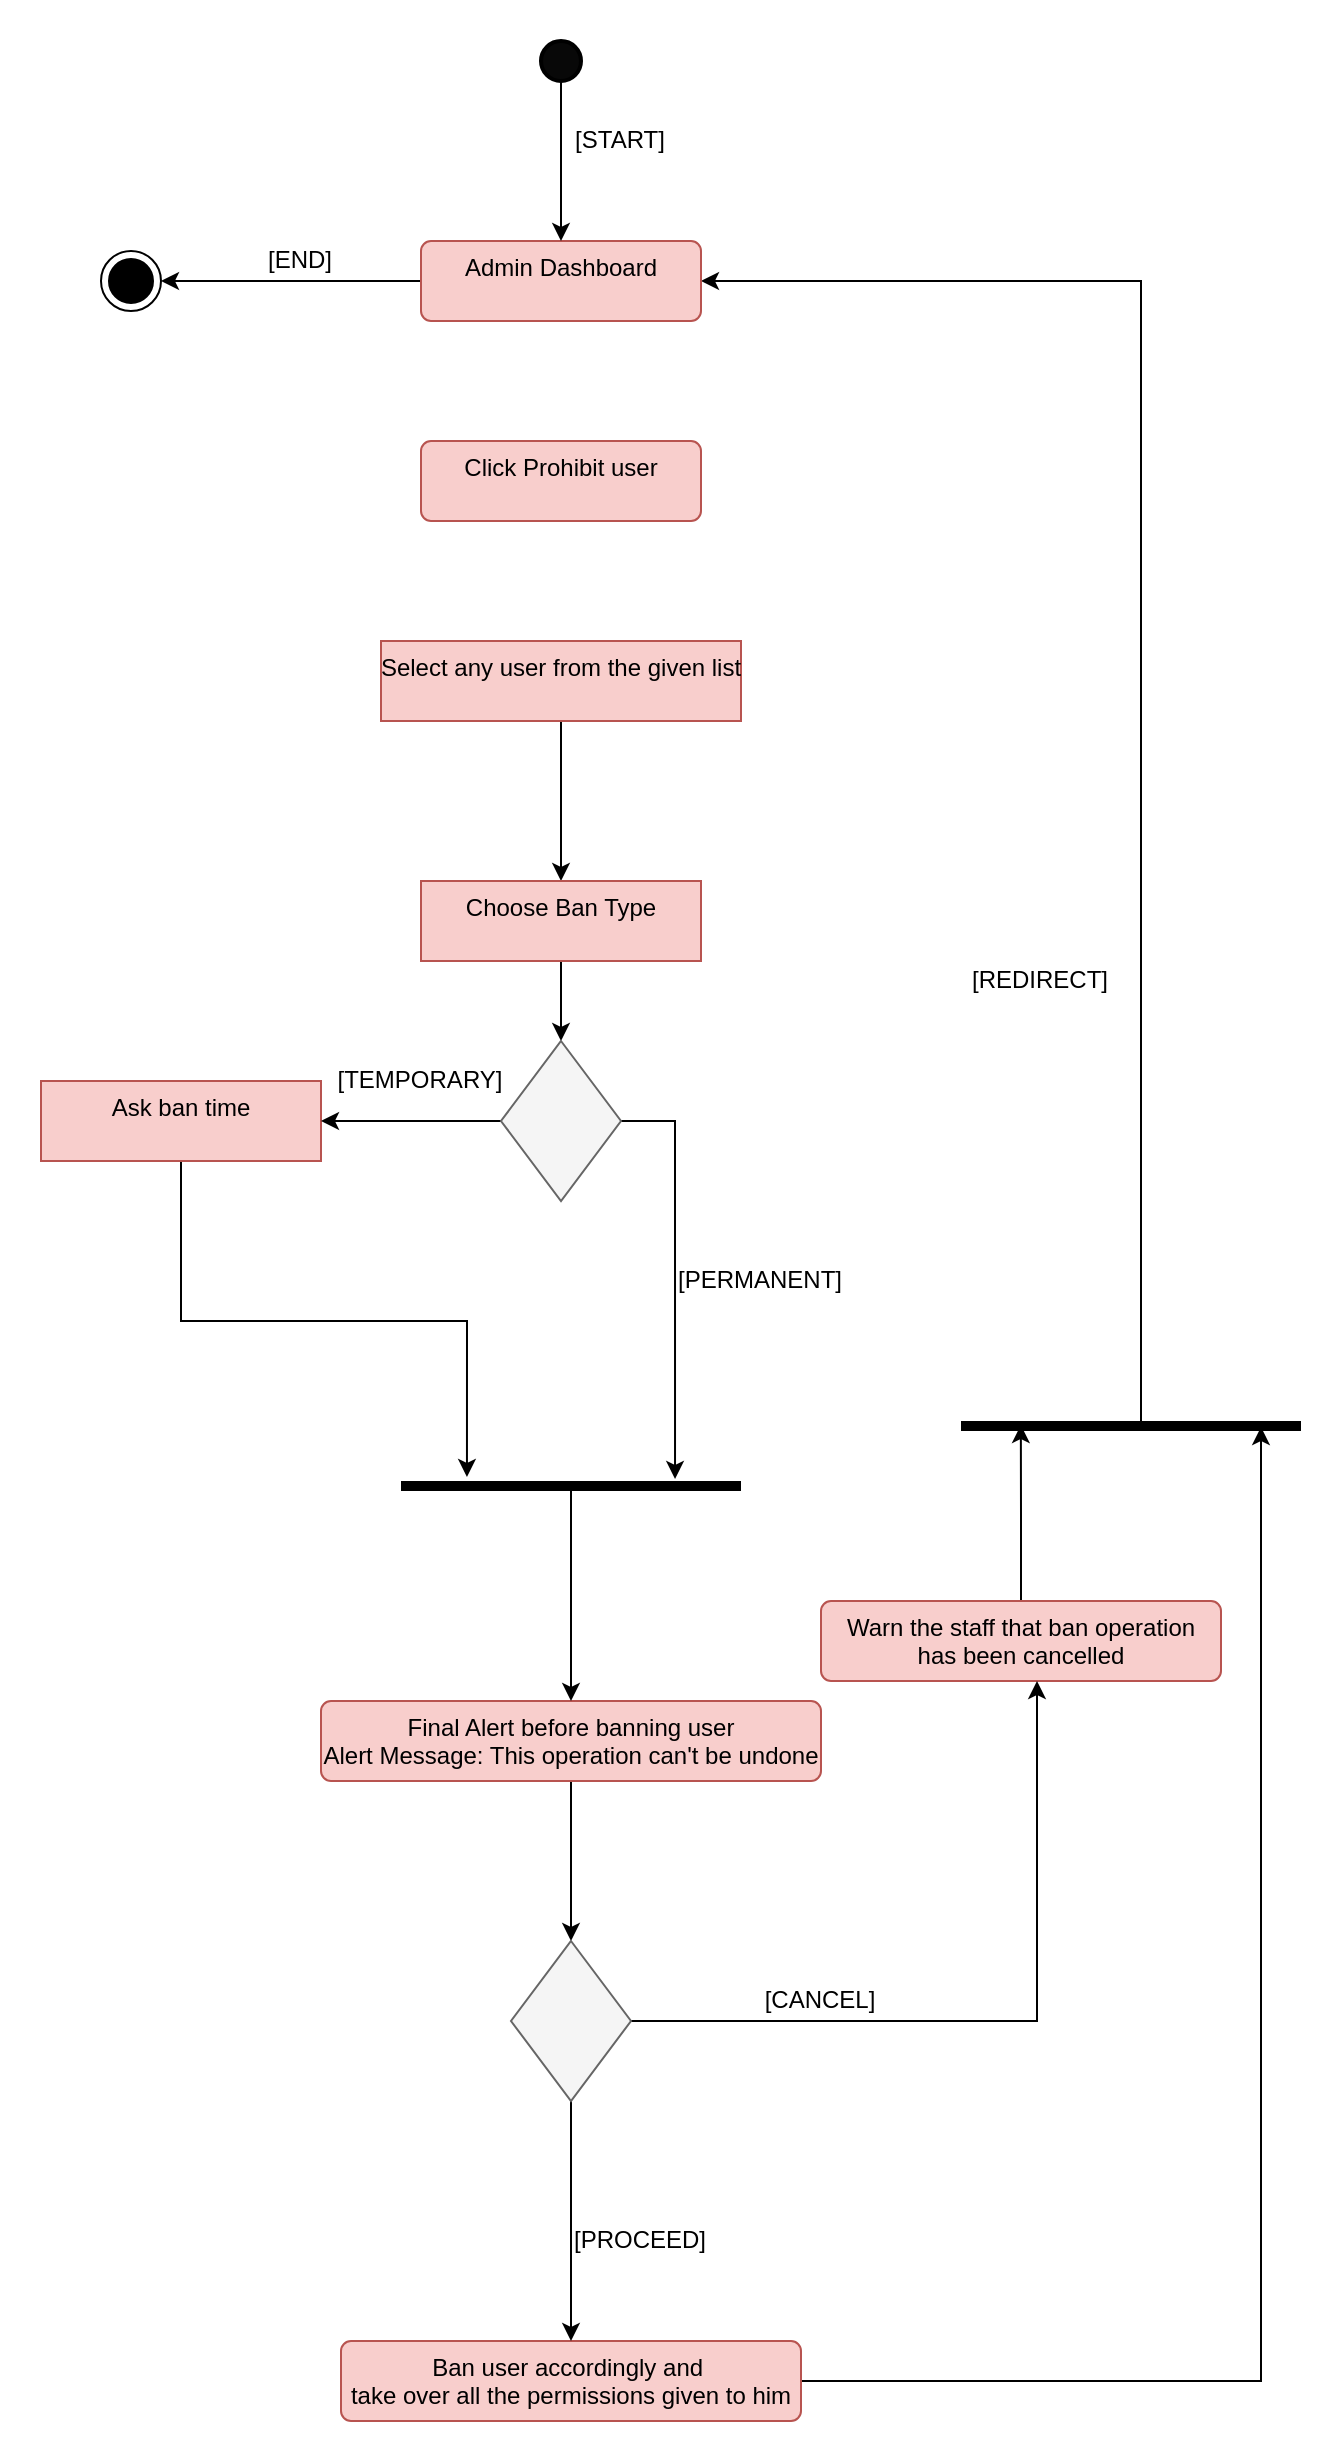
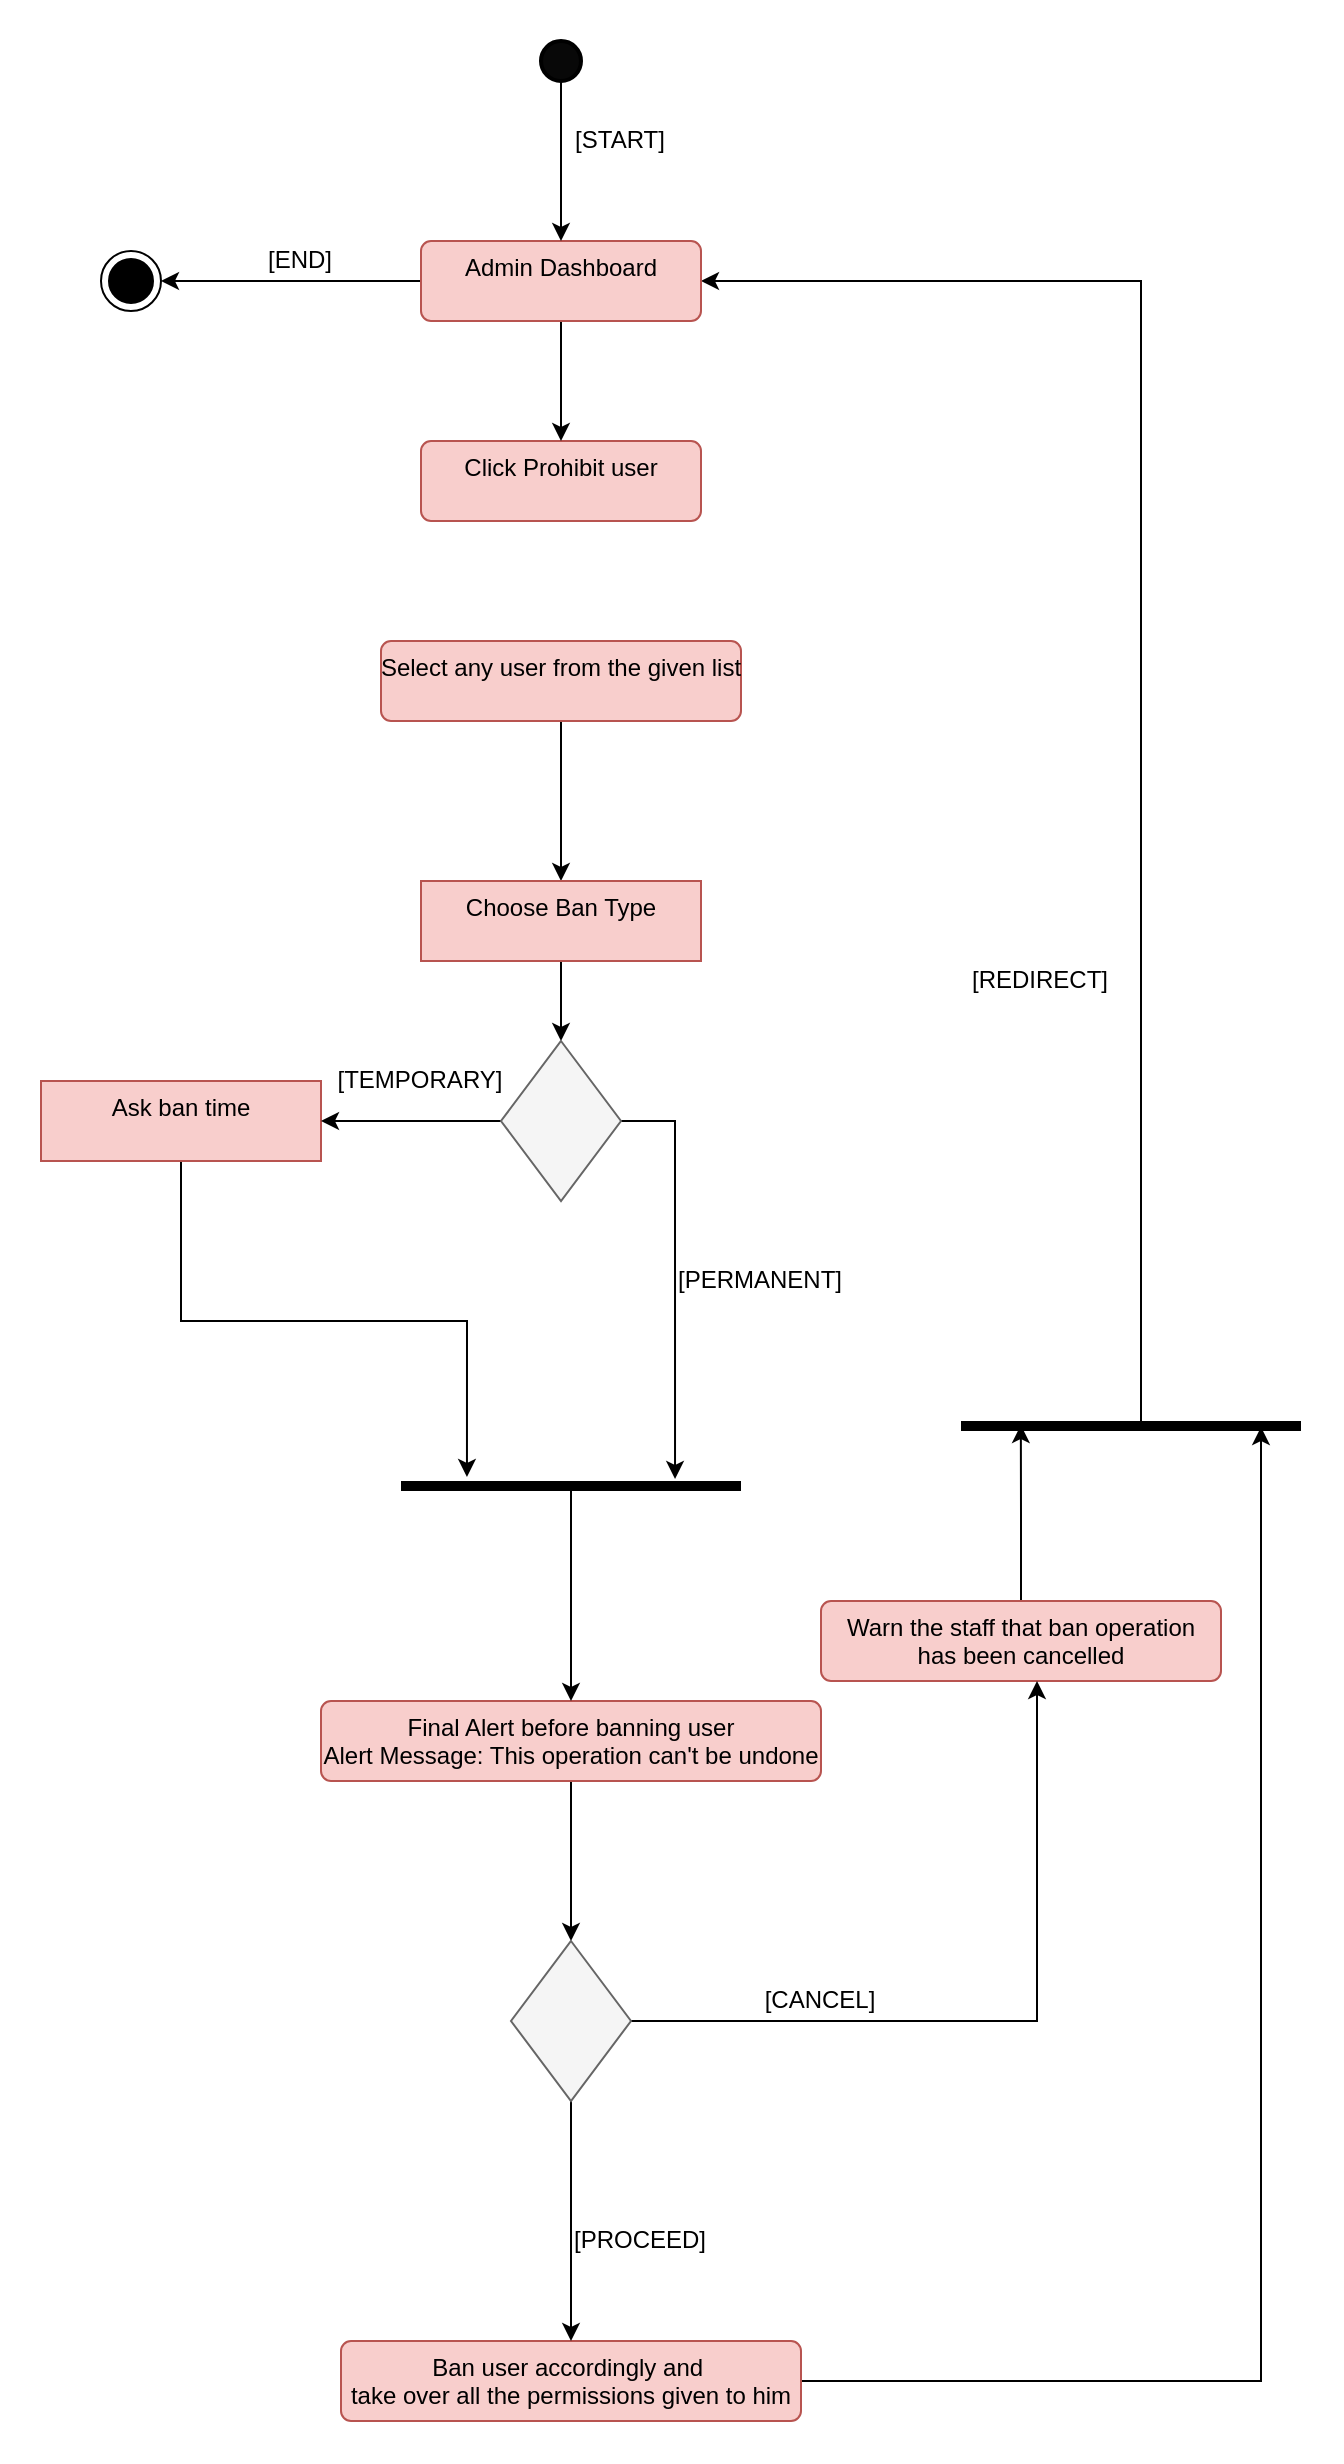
none -> (561, 374)
(561, 681) -> (561, 681)
